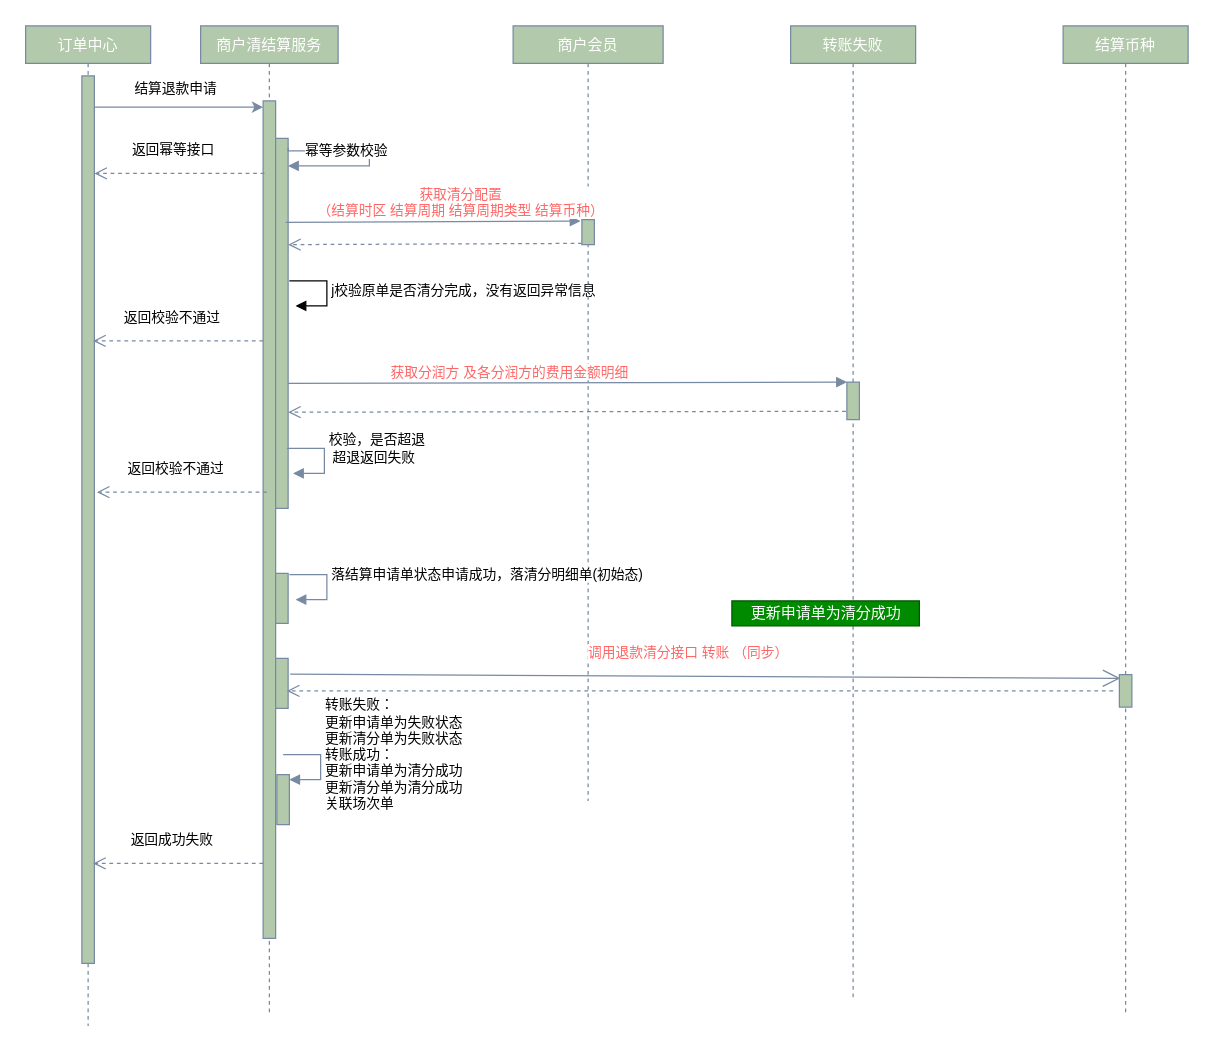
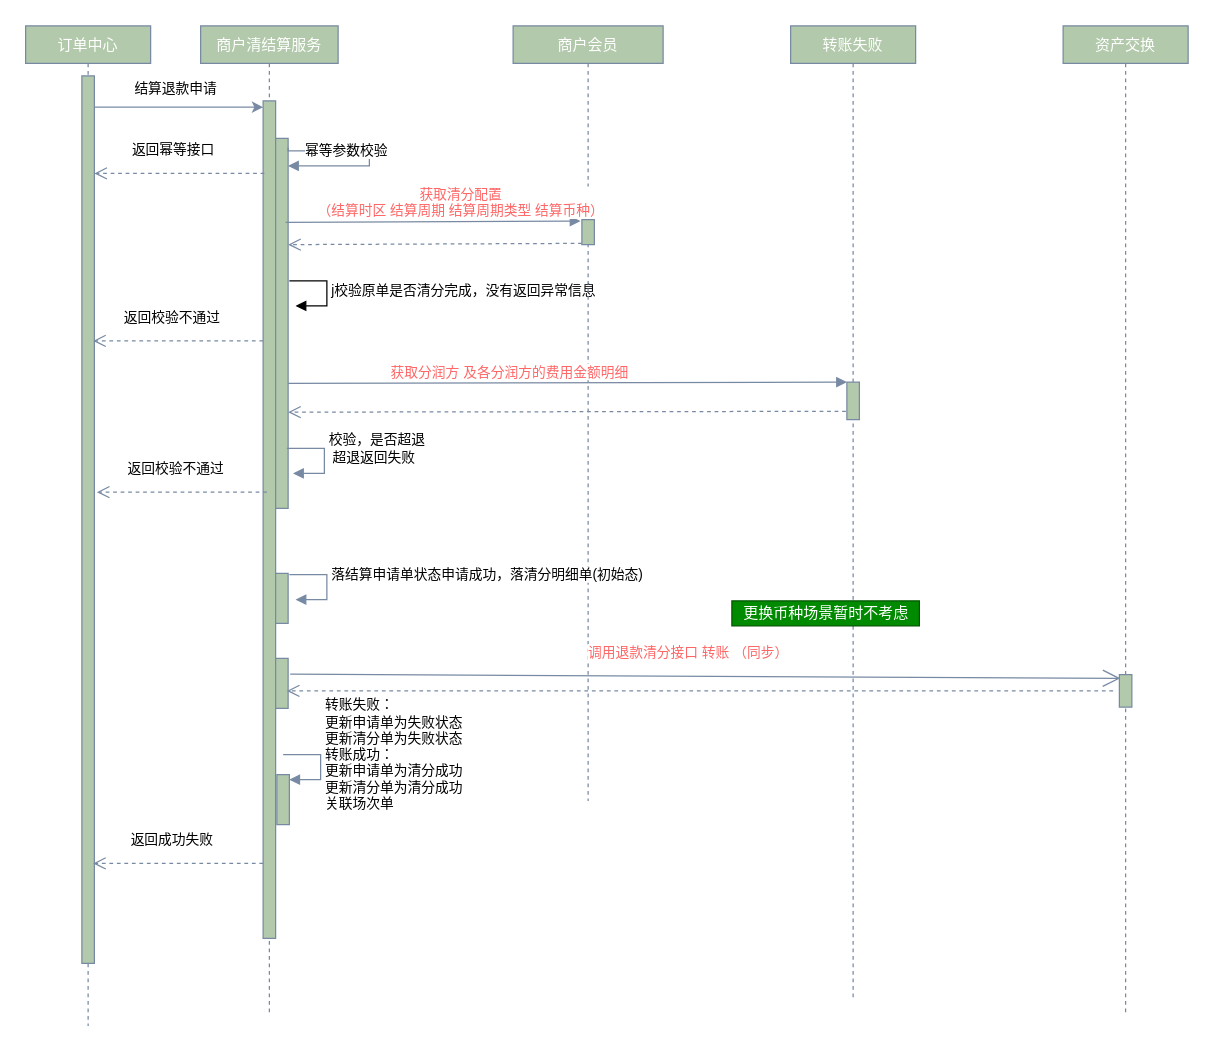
(1125, 45) -> (1125, 45)
(826, 613) -> (826, 613)
